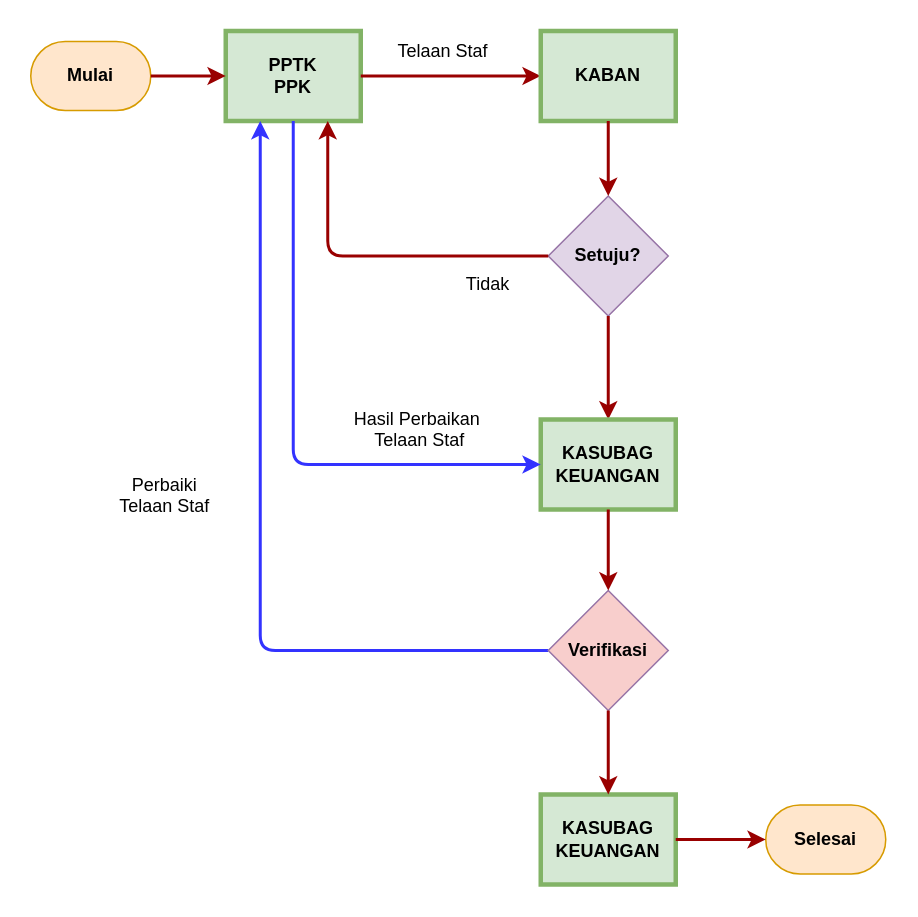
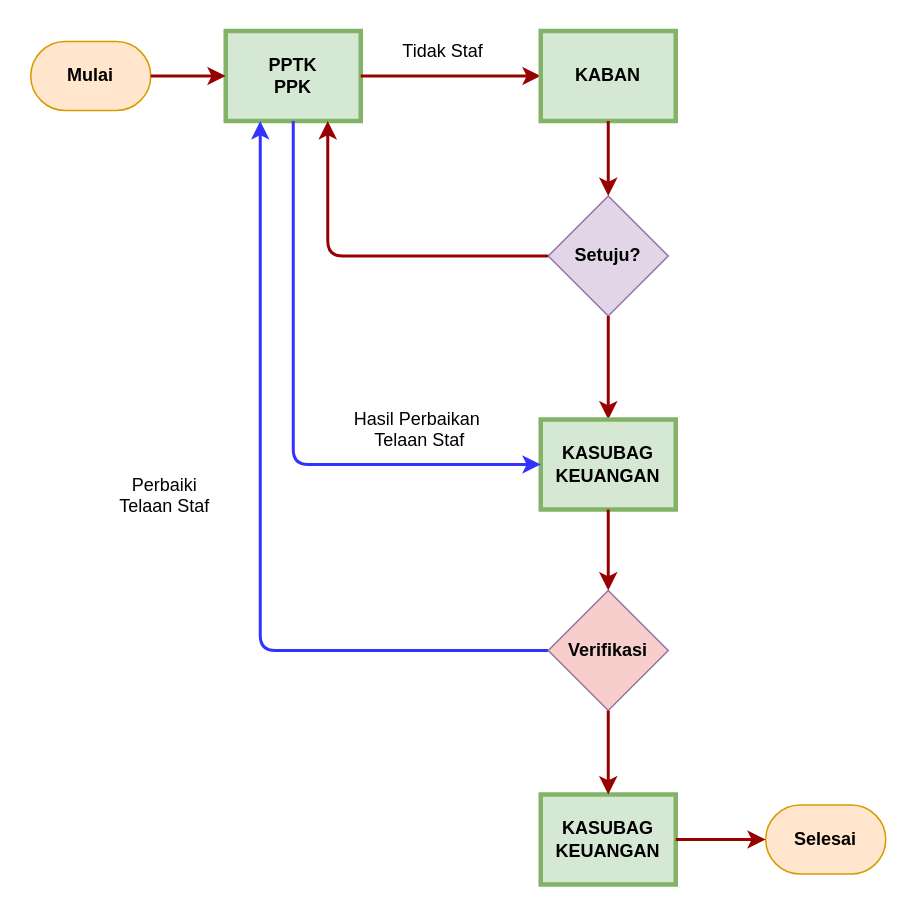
(443, 51) -> (443, 51)
(488, 286) -> none
